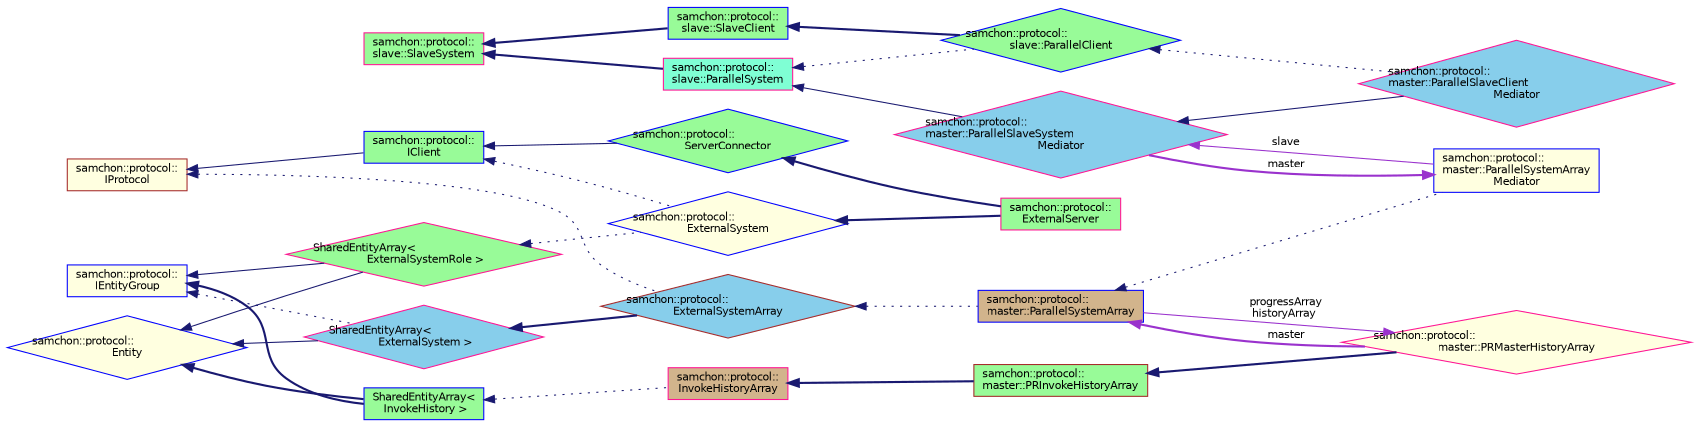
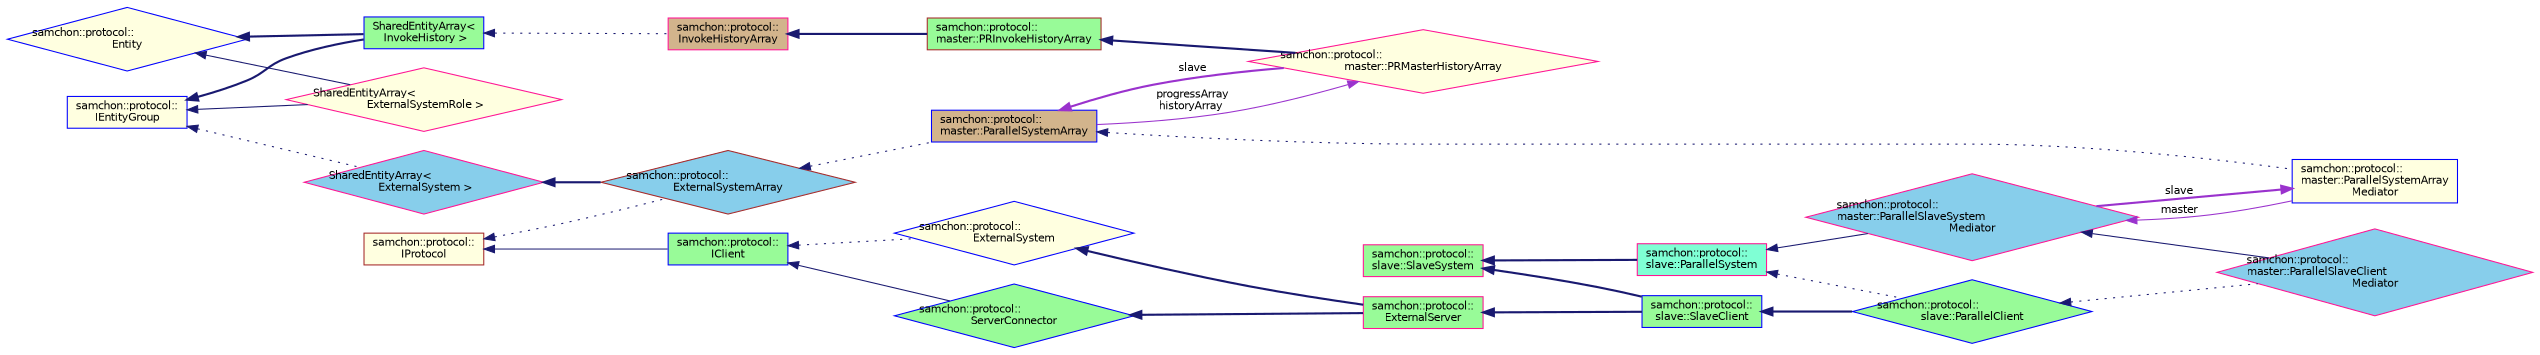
(1284, 143) -> (2178, 210)
(1284, 165) -> (2178, 191)
(591, 237) -> none
(424, 254) -> (424, 100)
none -> (1568, 312)
(1284, 335) -> (1191, 68)
(281, 342) -> none
